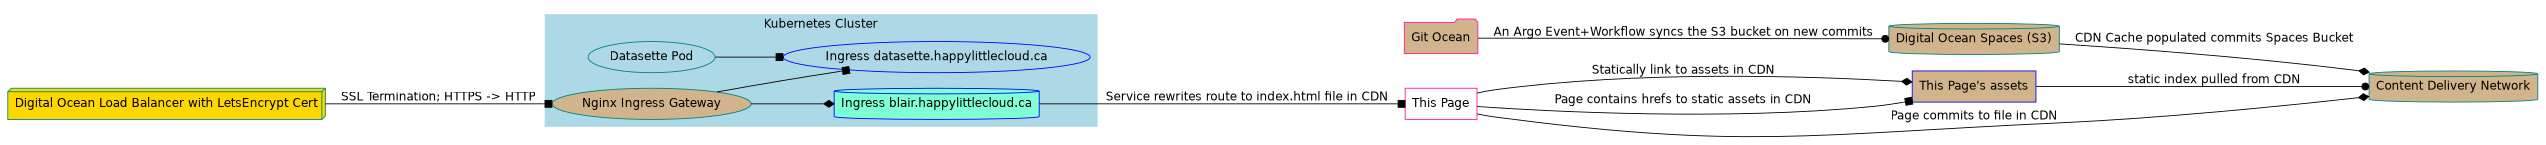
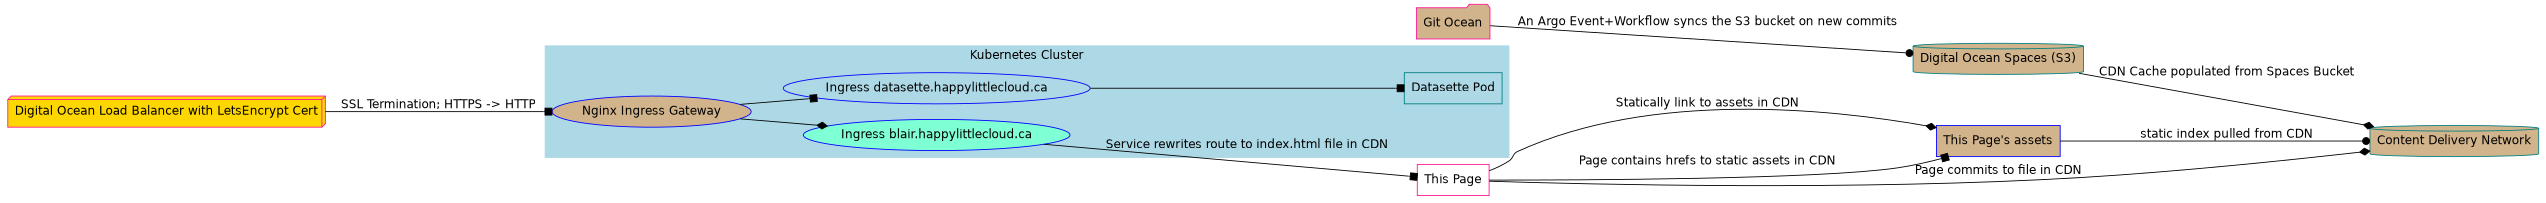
(2214, 39) -> (2227, 72)
(652, 57) -> (1453, 88)
(745, 57) -> (1243, 88)
(167, 104) -> (167, 112)
(652, 104) -> (652, 112)
(937, 104) -> (937, 135)
